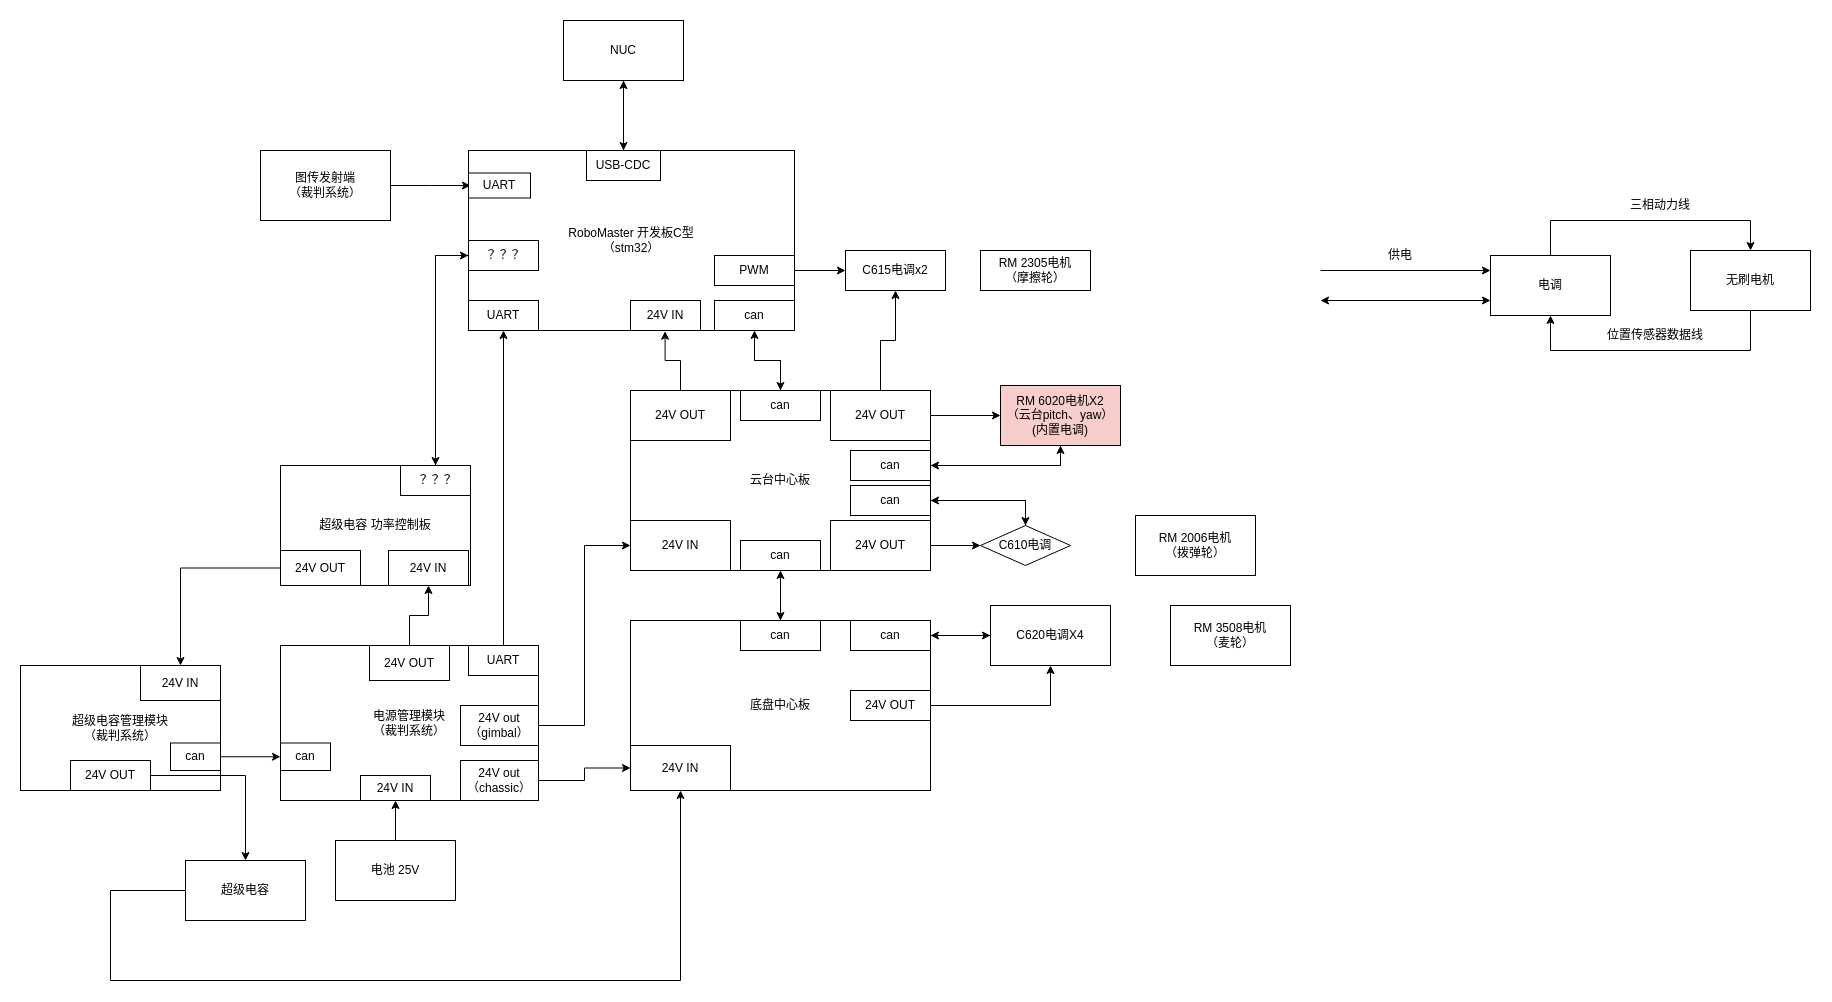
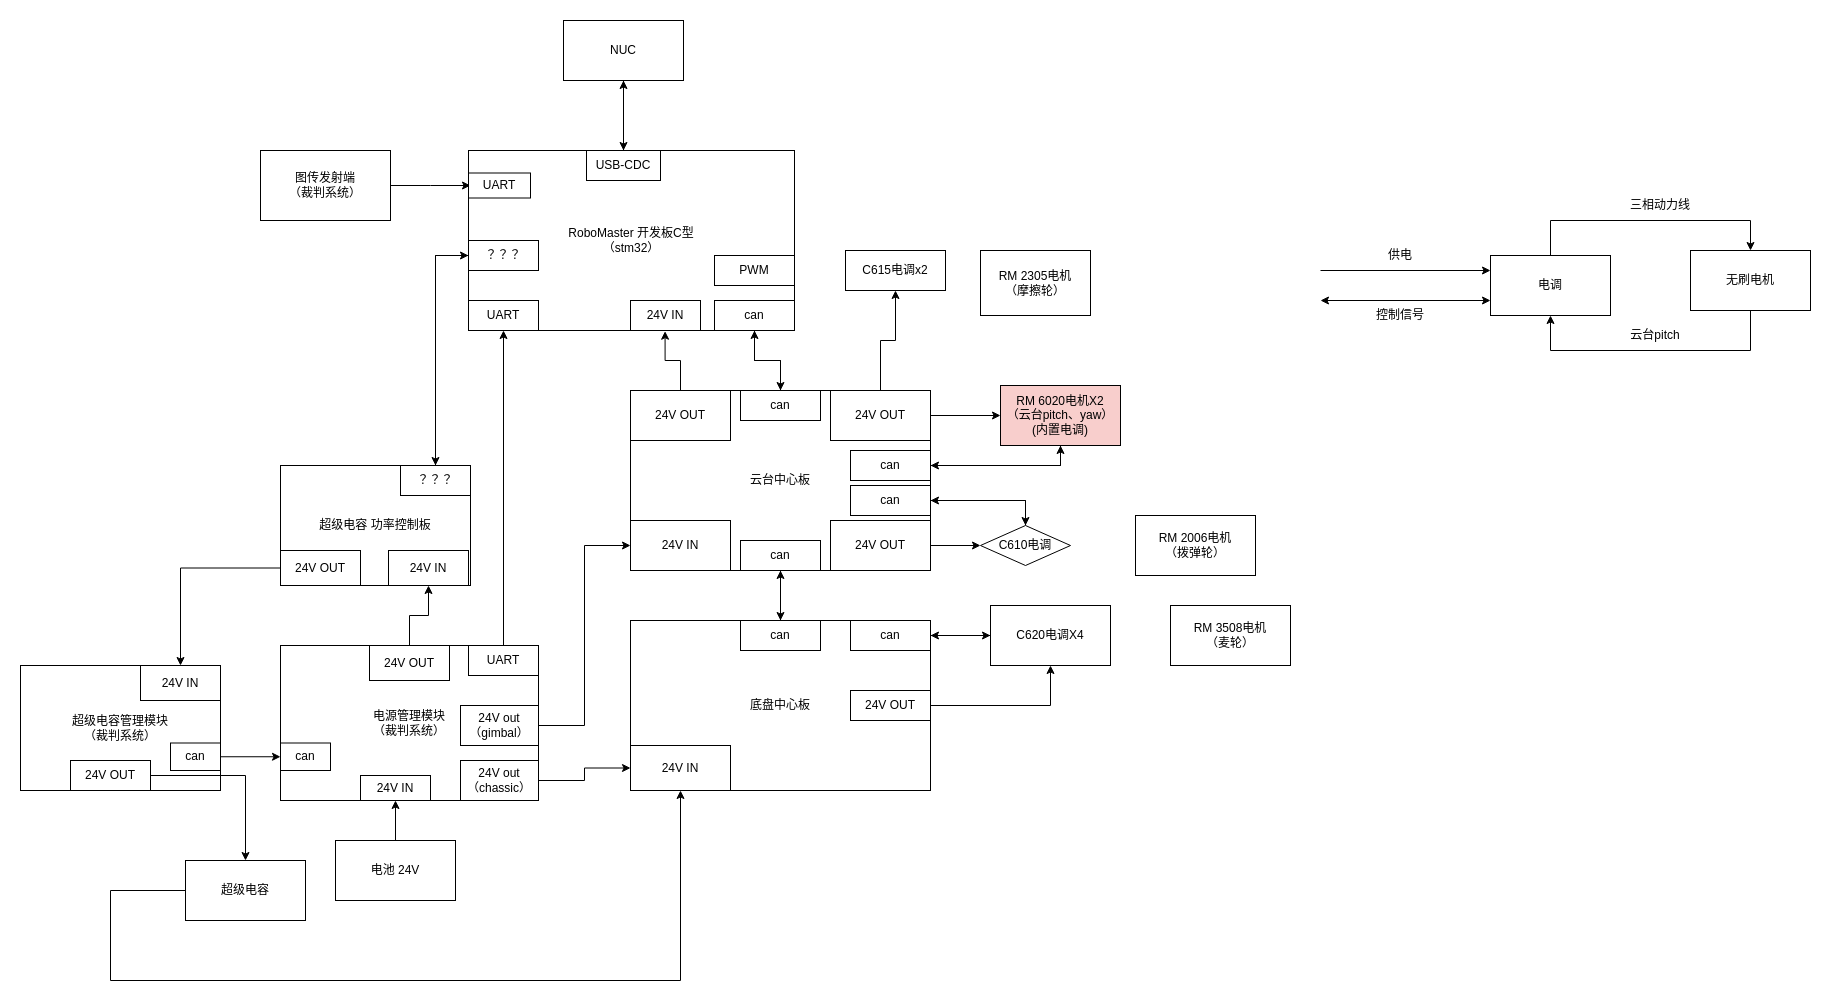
(817, 271) -> none
(1036, 271) -> (1036, 283)
none -> (1401, 316)
(1656, 336) -> (1656, 336)
(396, 871) -> (396, 871)
